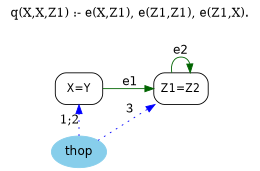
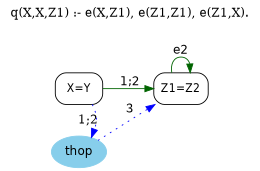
(130, 82) -> (130, 82)
(79, 125) -> (96, 117)
